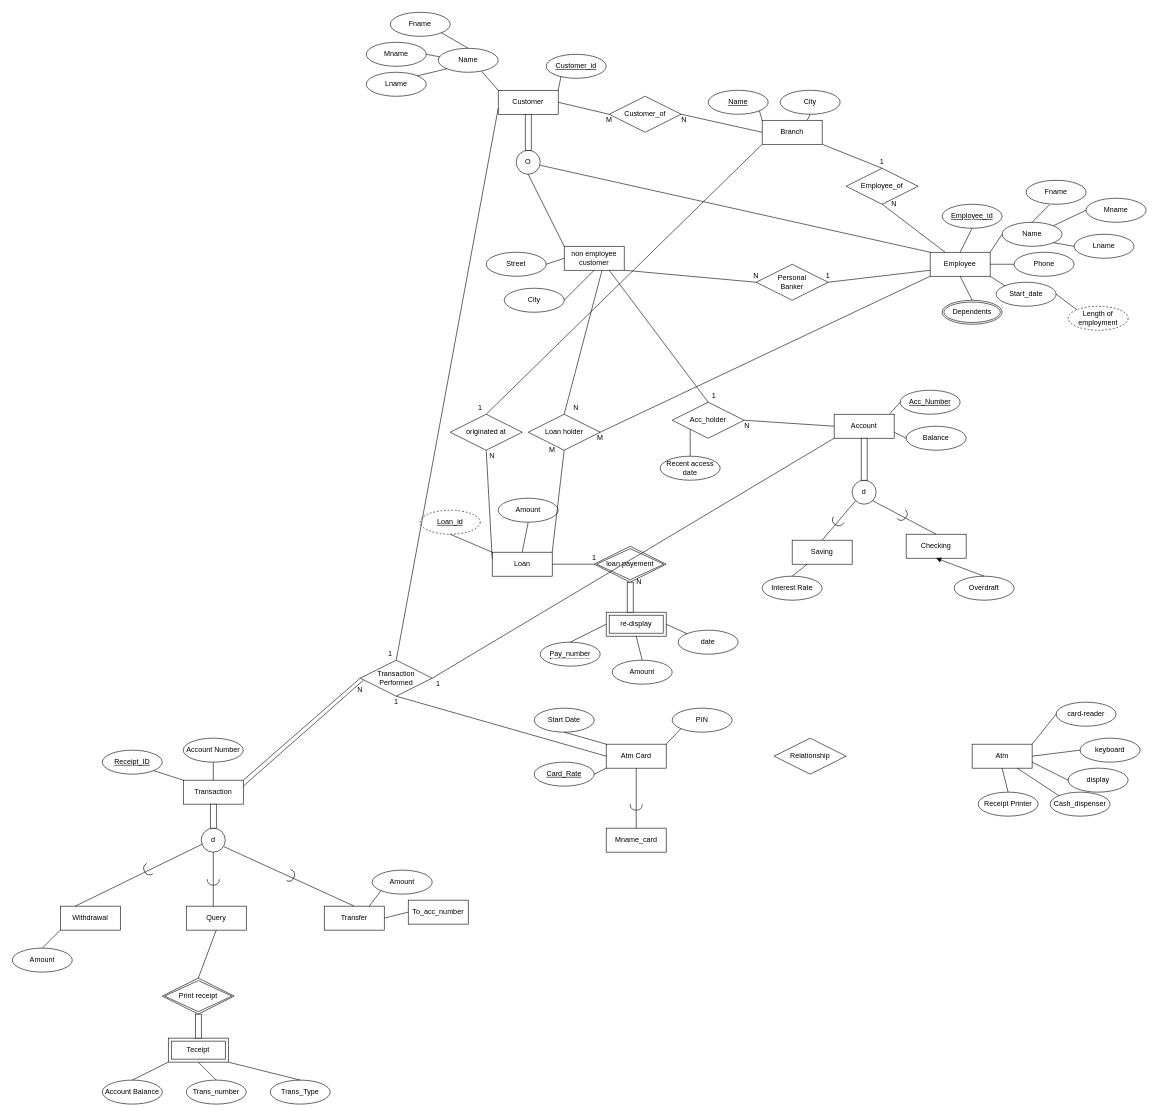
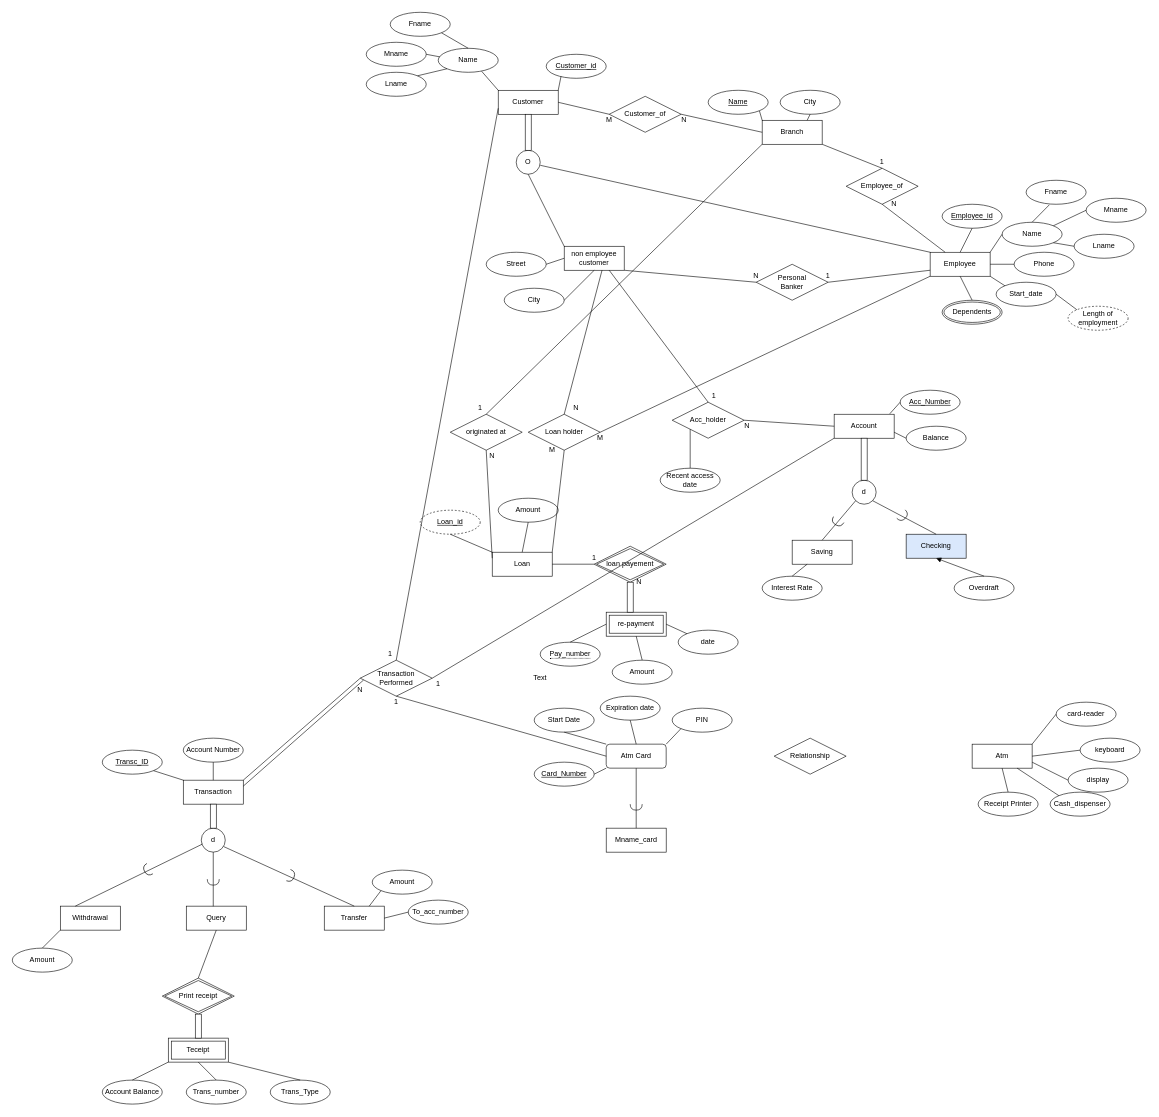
(690, 468) -> (690, 480)
(936, 546) -> (936, 546)
(636, 624) -> (636, 624)
none -> (540, 678)
none -> (630, 708)
none -> (633, 732)
(636, 756) -> (636, 756)
(132, 762) -> (132, 762)
(564, 774) -> (564, 774)
(438, 912) -> (438, 912)
